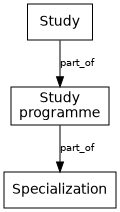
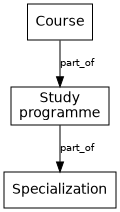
(60, 22) -> (60, 22)
